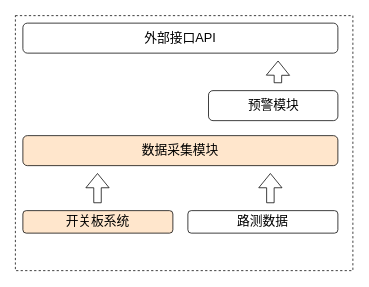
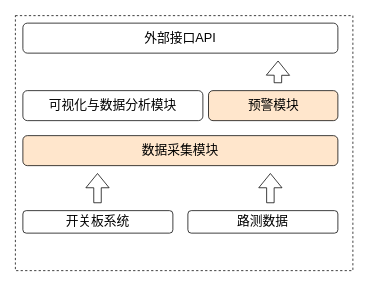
none -> (113, 105)
(273, 105) -> (273, 105)
(98, 222) -> (98, 222)
